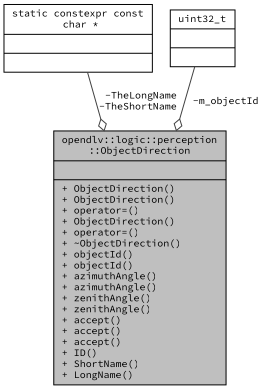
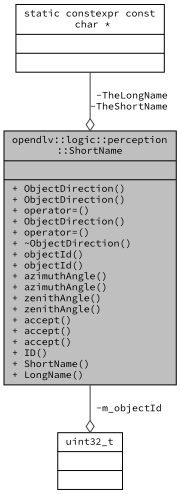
(187, 93) -> (90, 403)
(140, 151) -> (90, 151)
